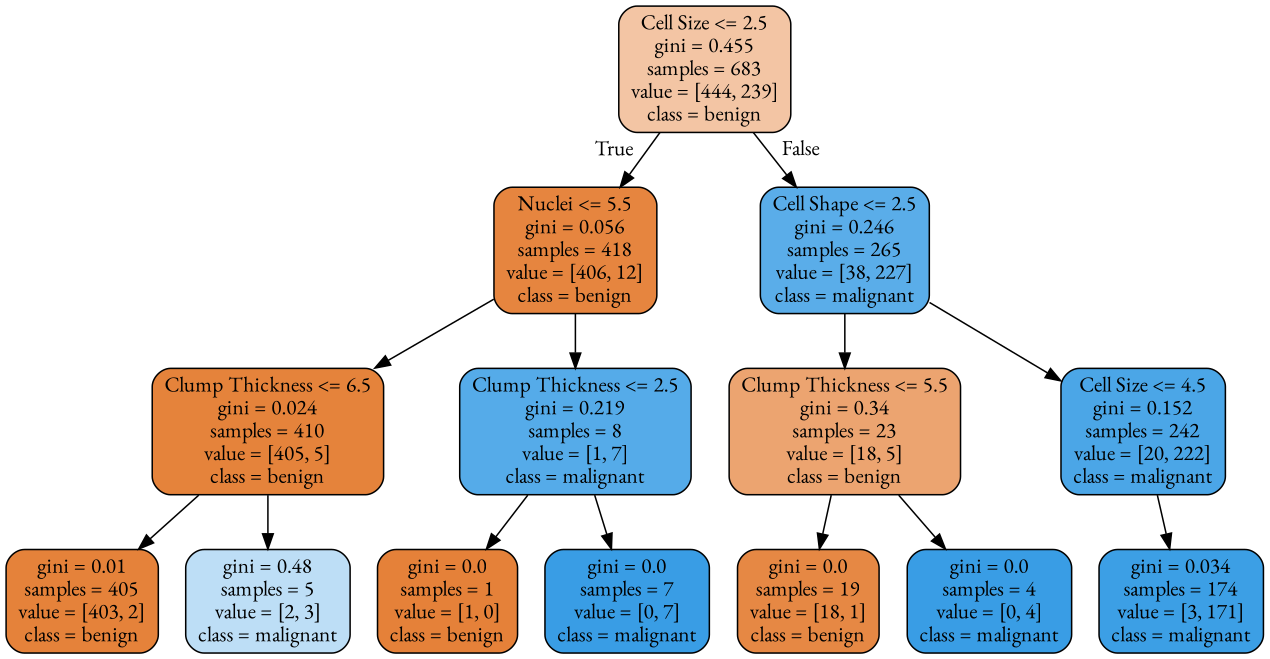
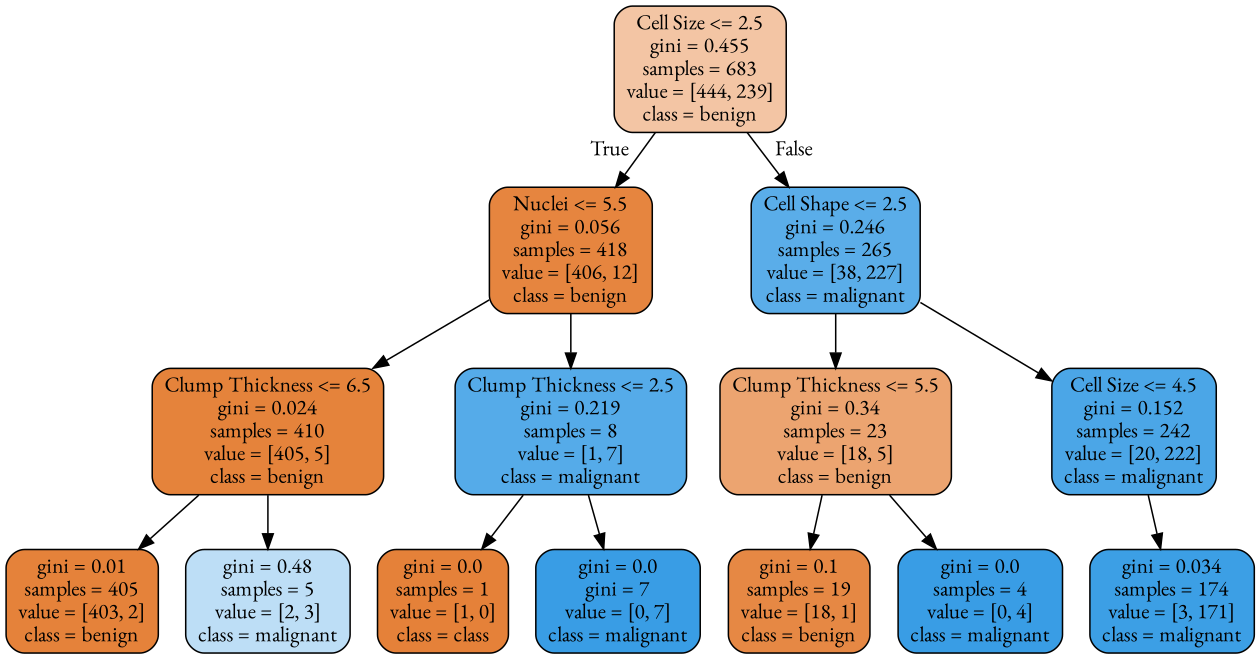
(448, 601) -> (443, 601)
(627, 601) -> (618, 601)
(808, 601) -> (799, 601)
